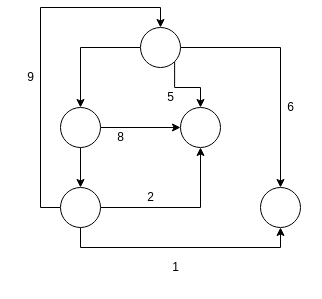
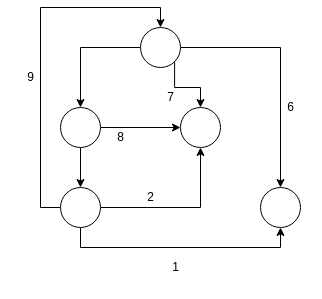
(171, 98) -> (171, 98)
